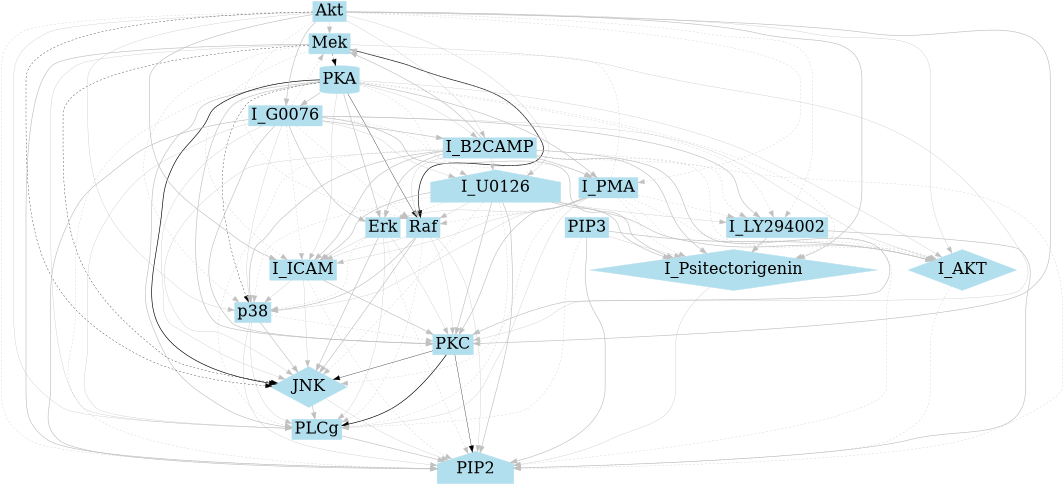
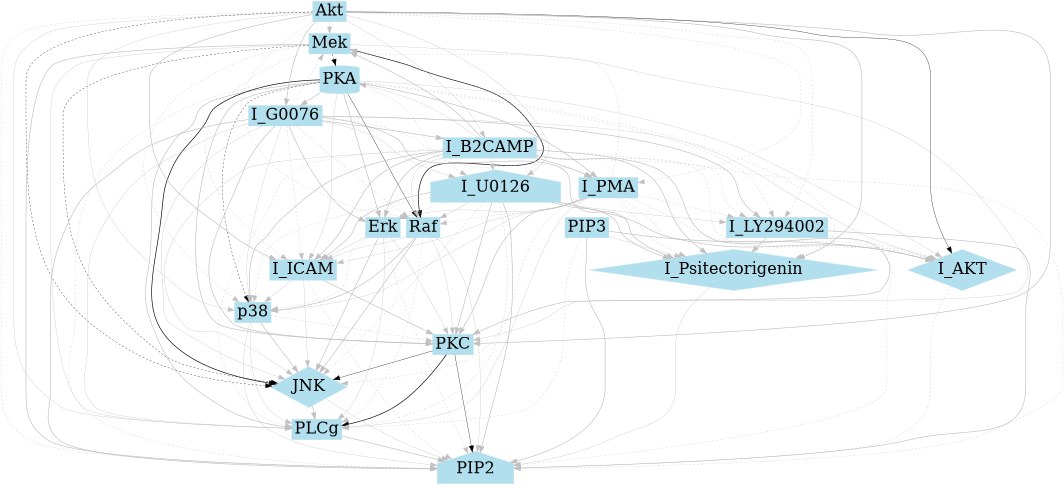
(756, 26) -> (756, 26)
(419, 102) -> (425, 105)
